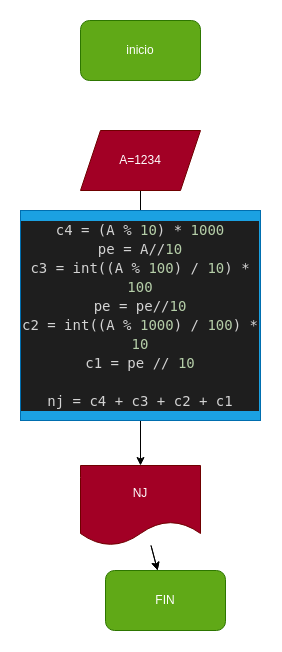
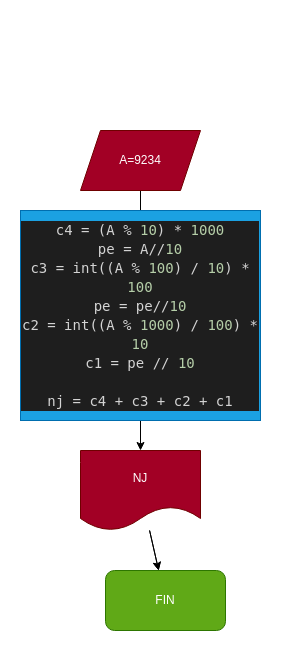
(141, 51) -> none
(141, 161) -> (141, 161)
(141, 506) -> (141, 491)
